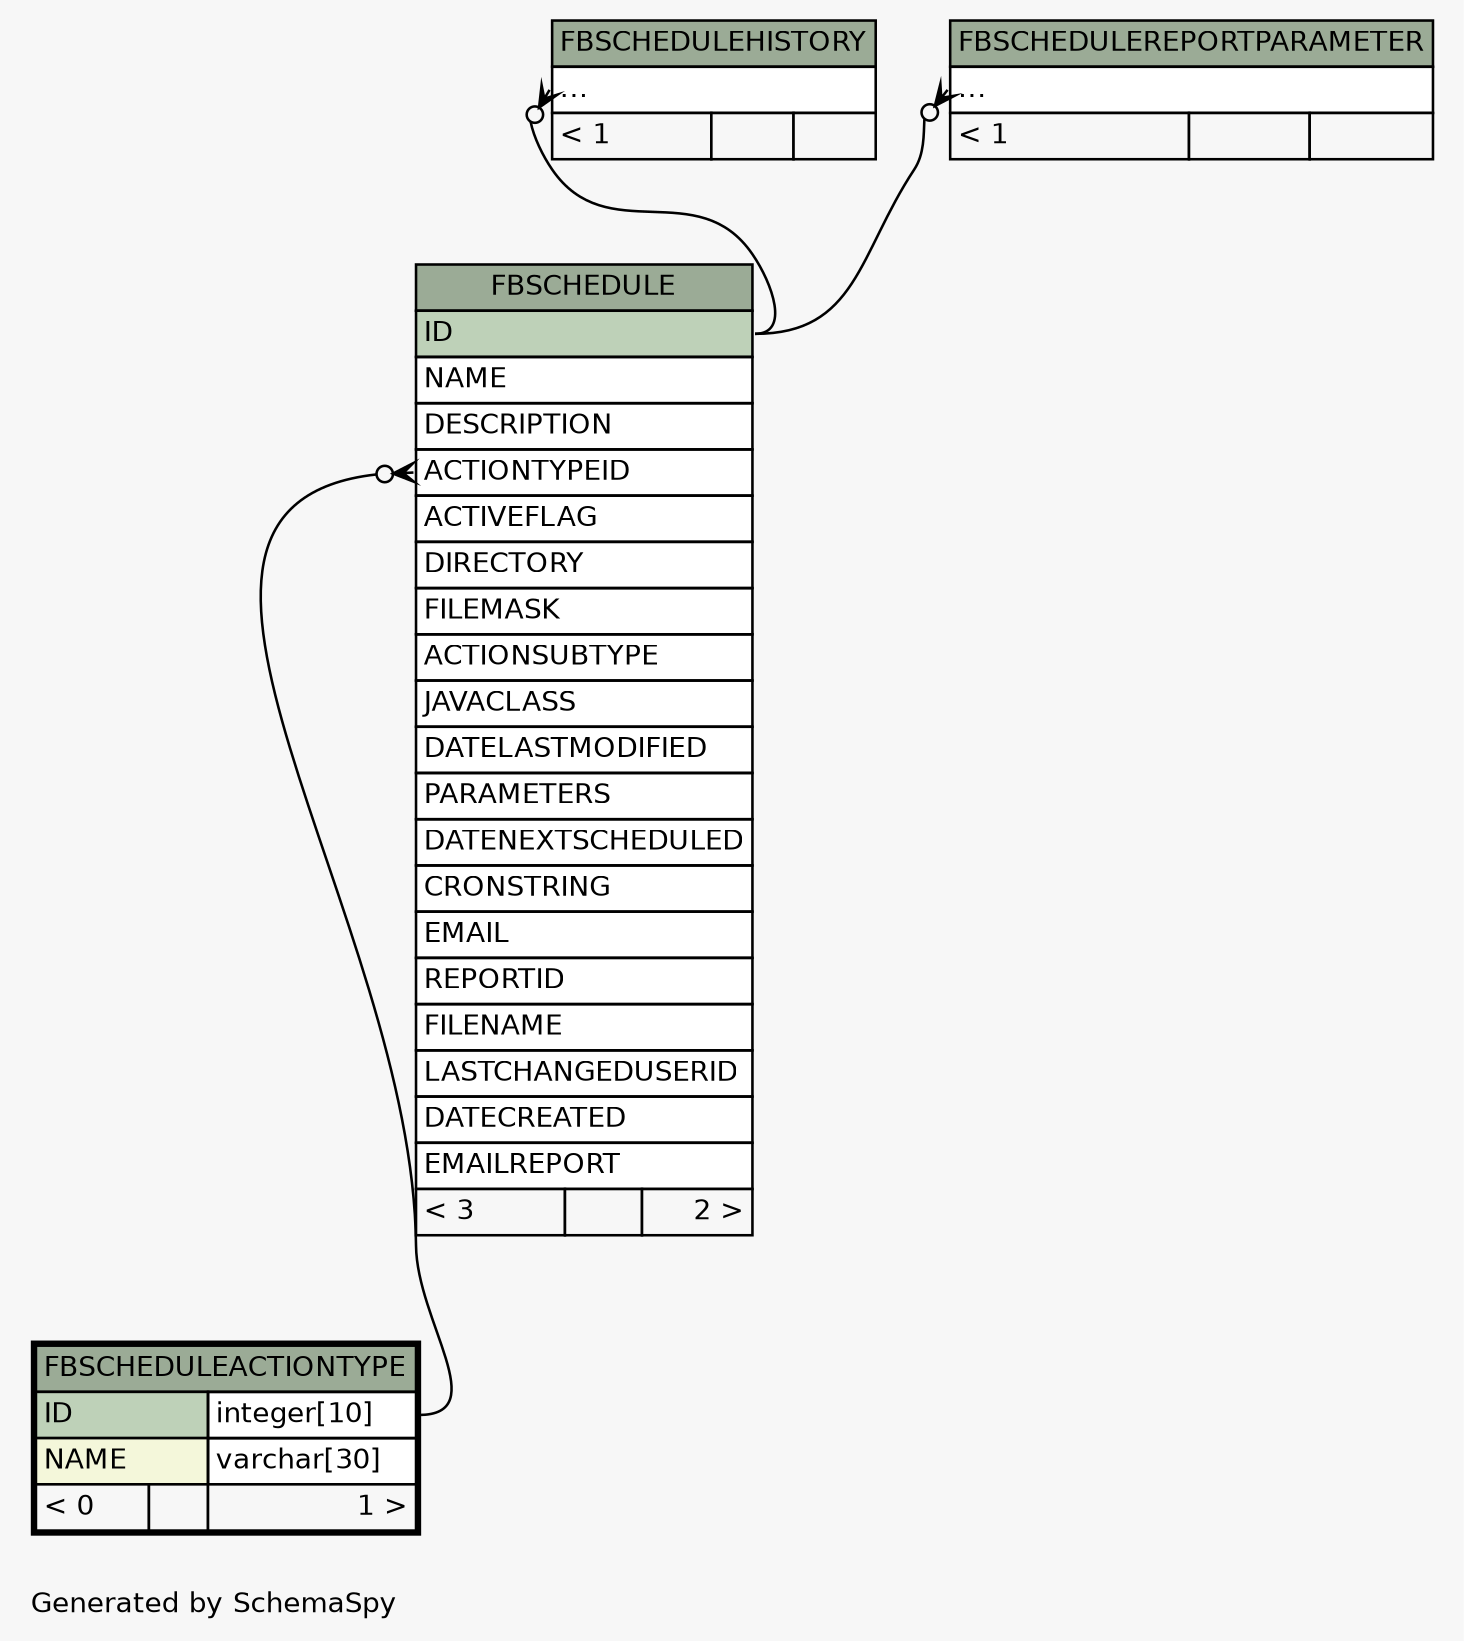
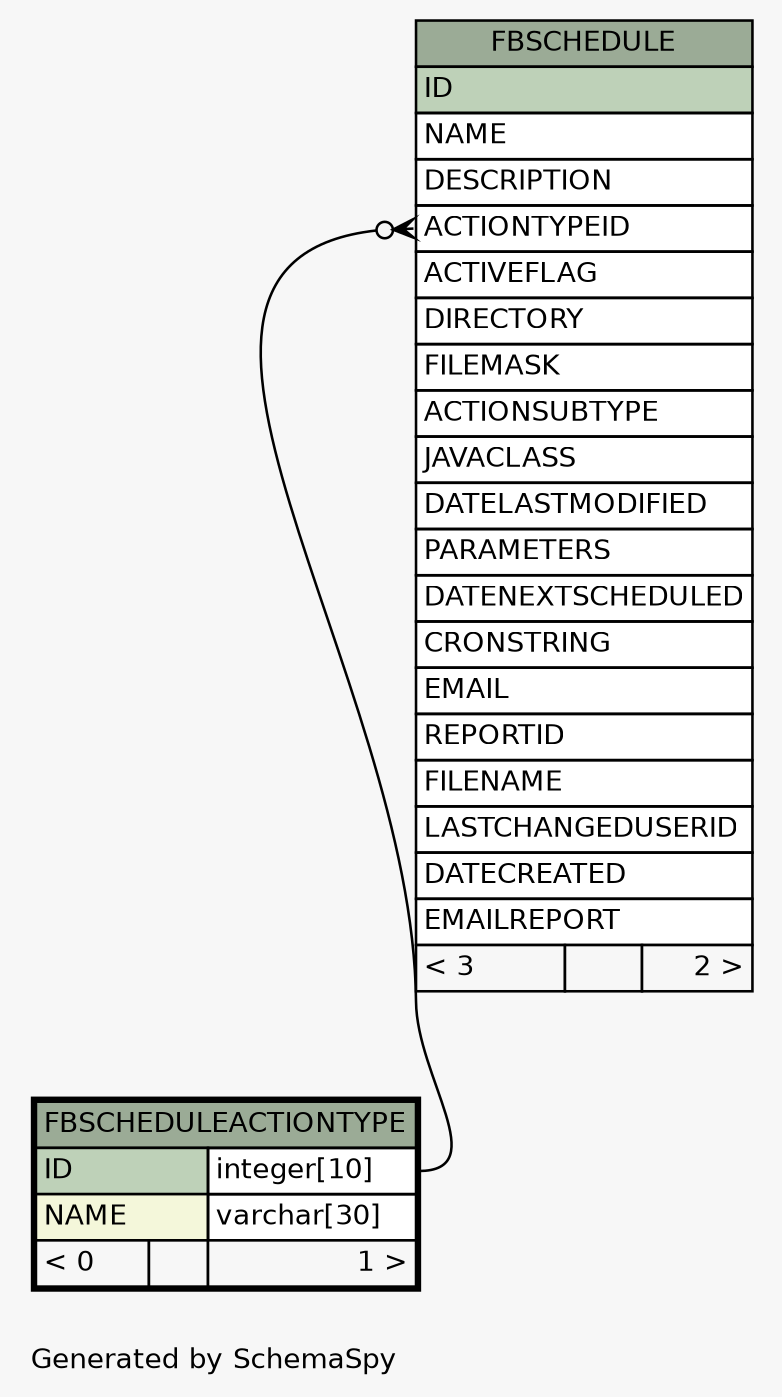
(714, 90) -> none
(1192, 90) -> none
